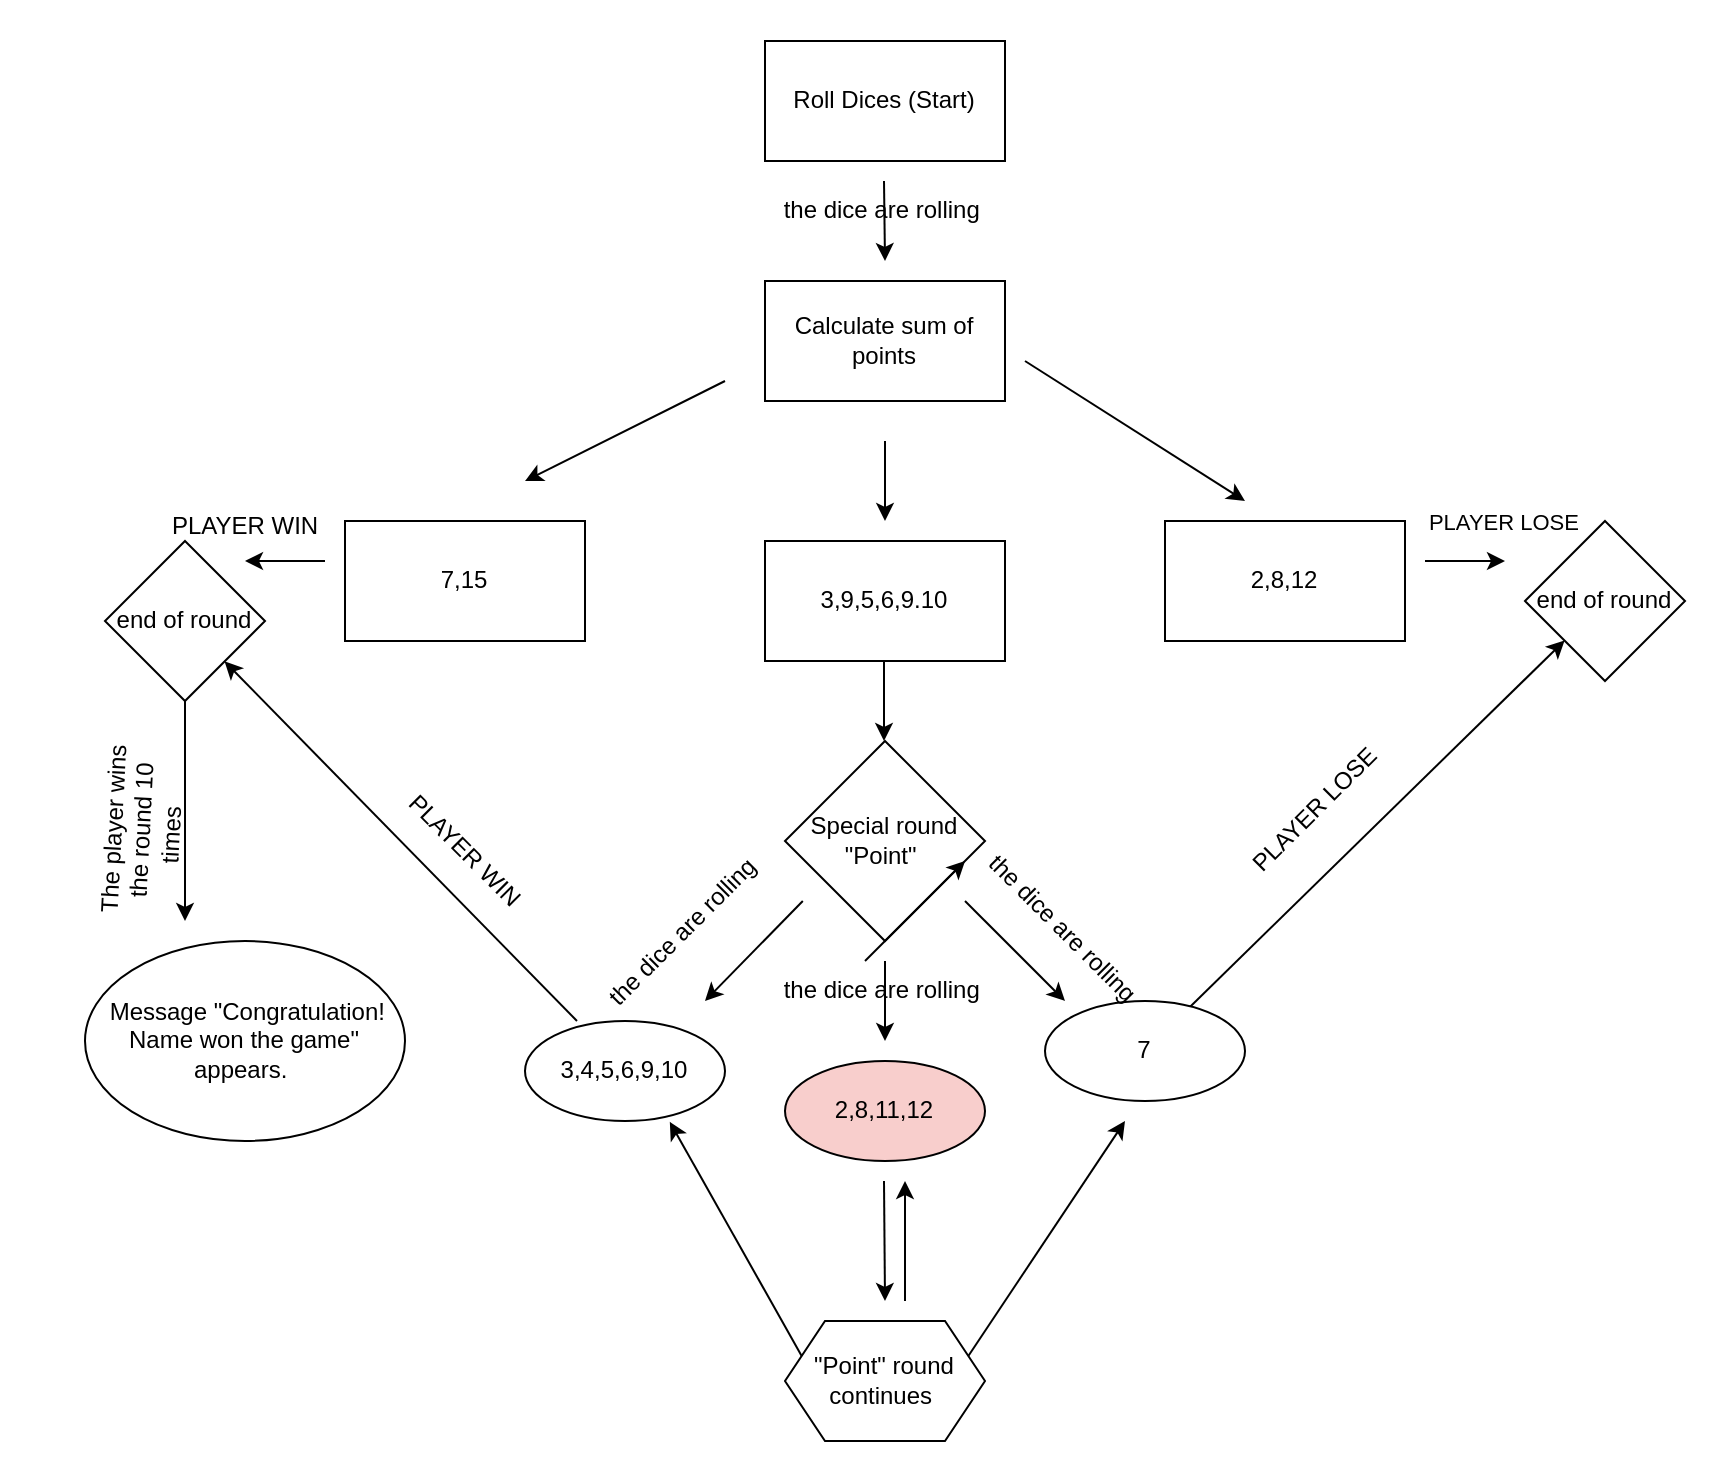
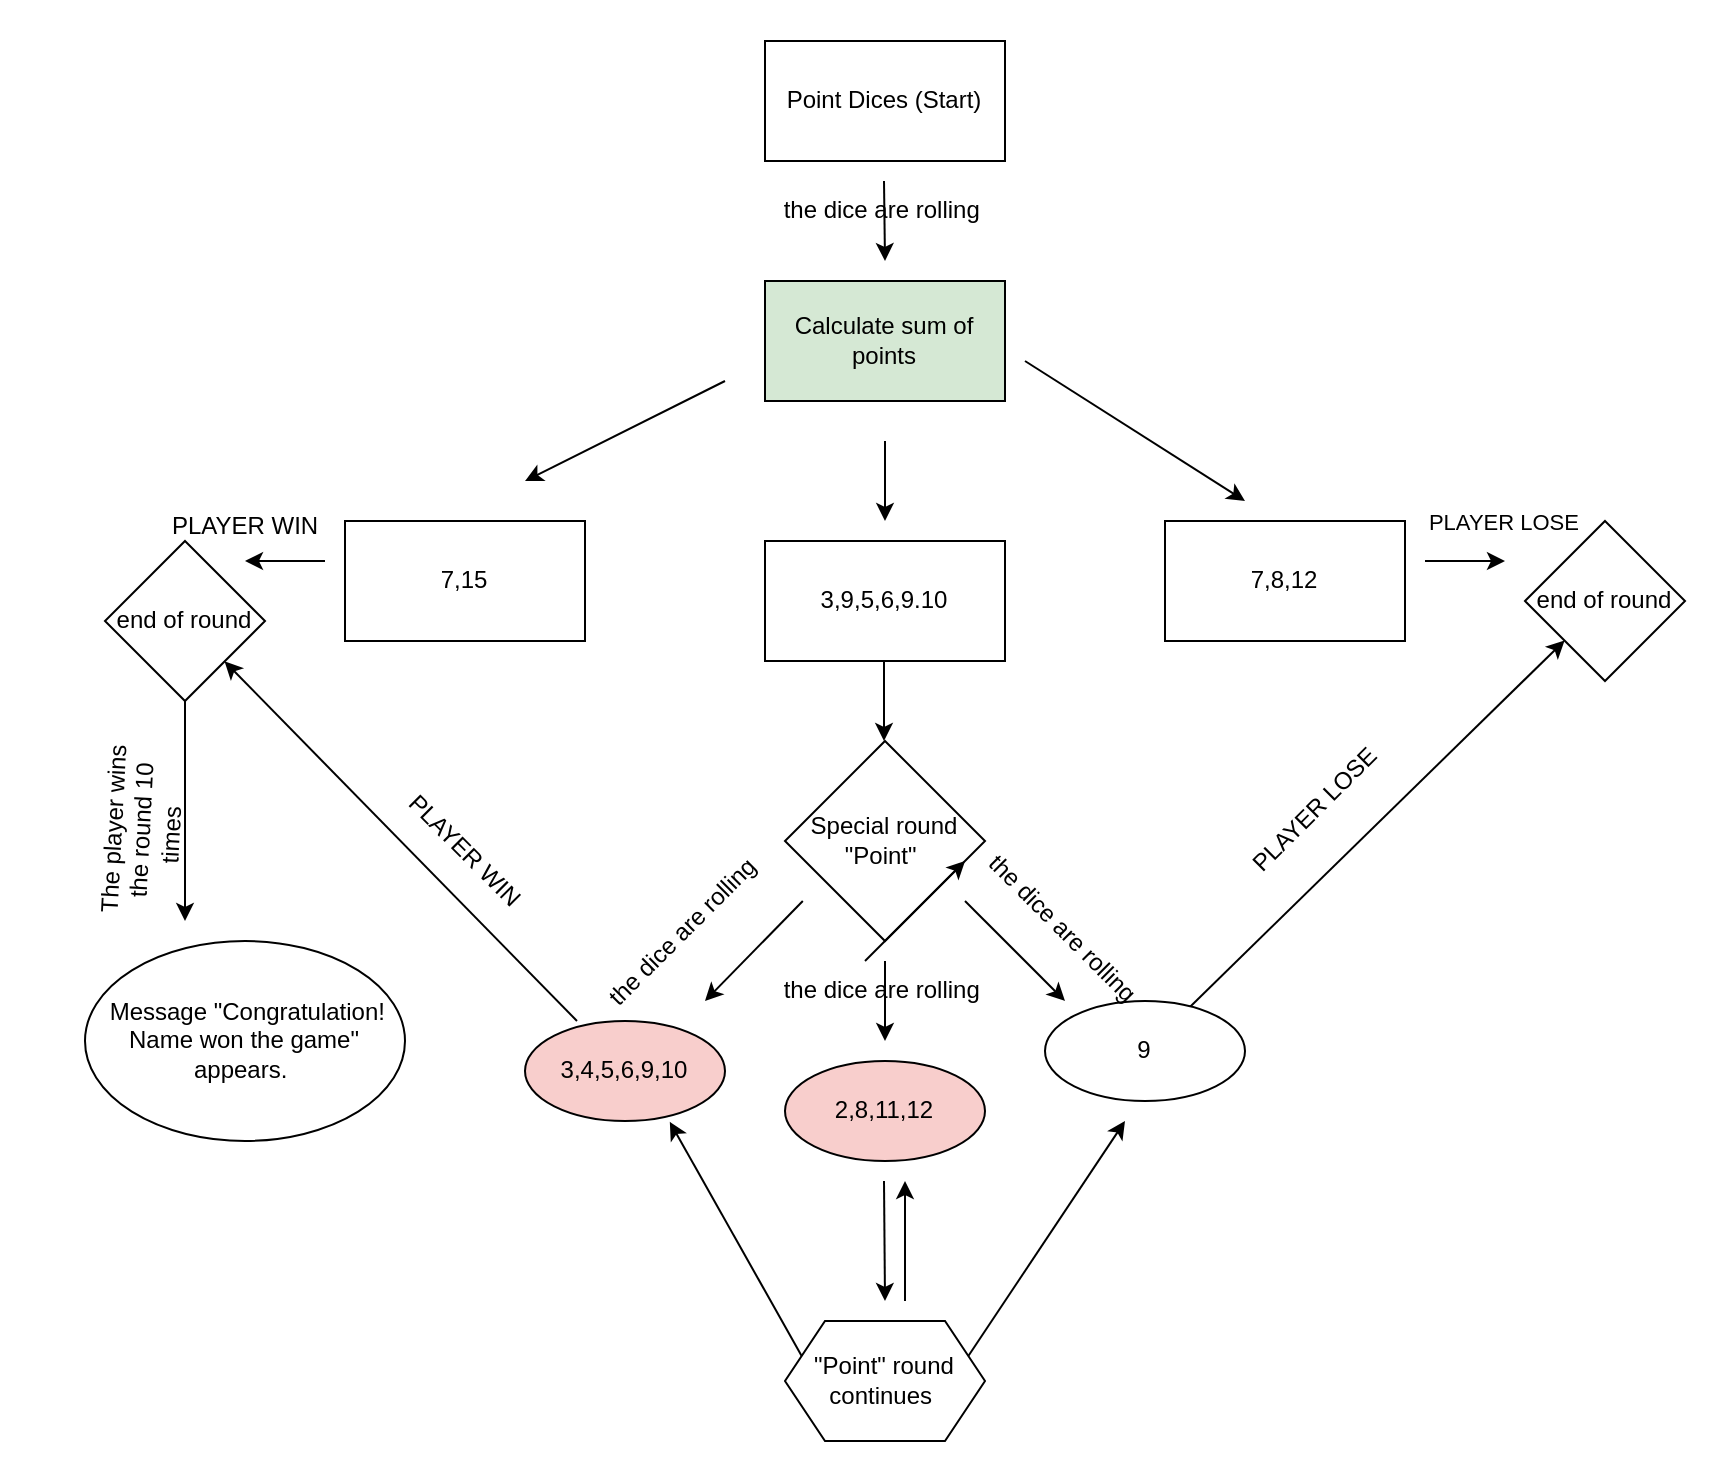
(885, 101) -> (885, 101)
(885, 341) -> (885, 341)
(1285, 581) -> (1285, 581)
(1145, 1051) -> (1145, 1051)
(625, 1071) -> (625, 1071)
